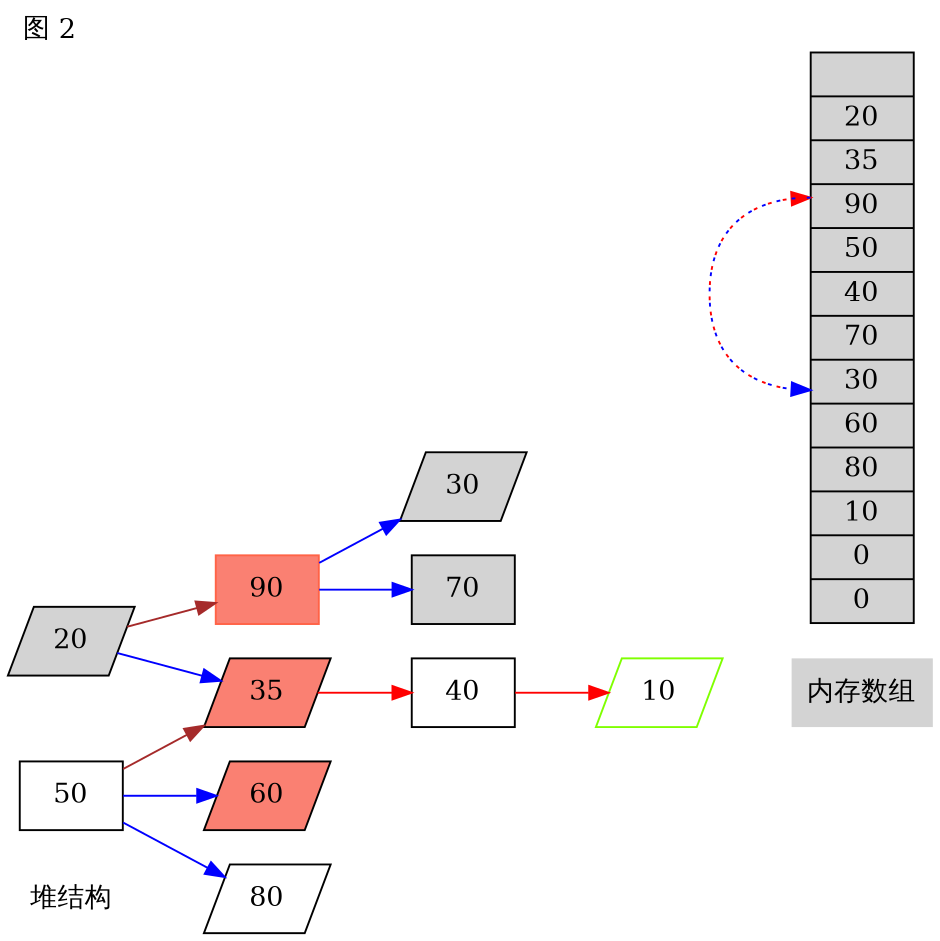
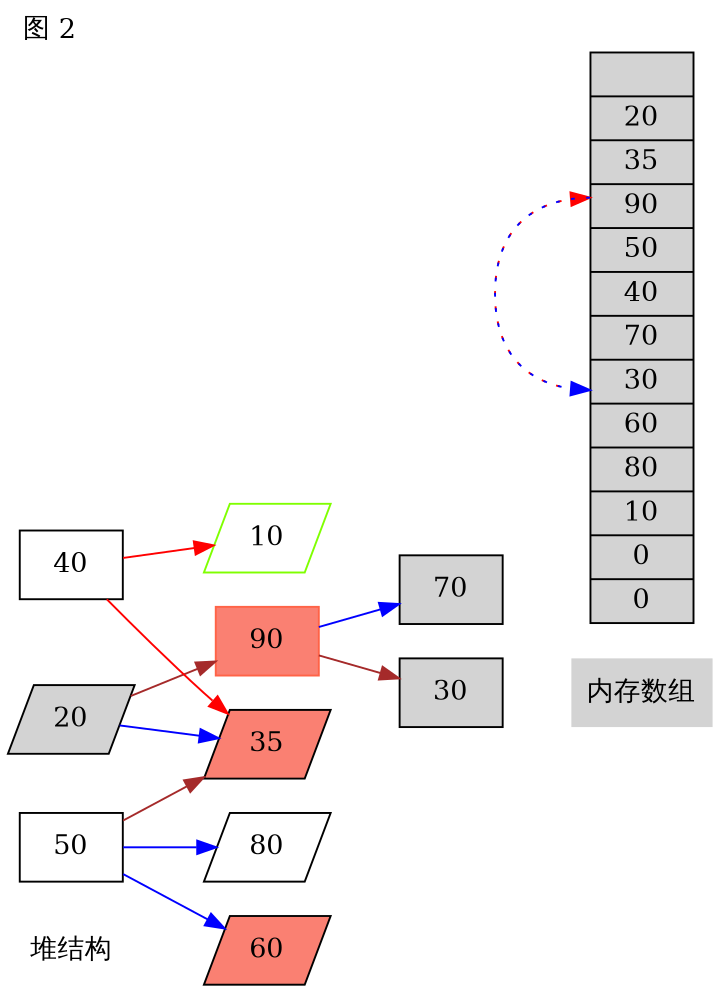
(463, 487) -> (451, 693)
(351, 546) -> (350, 664)
(355, 693) -> (159, 651)
